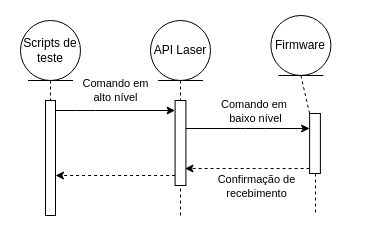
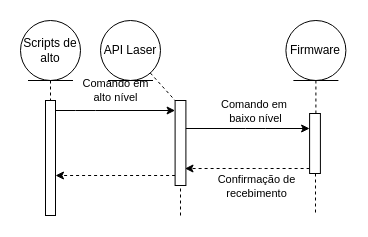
(301, 46) -> (316, 51)
(51, 51) -> (51, 51)
(181, 51) -> (131, 51)
